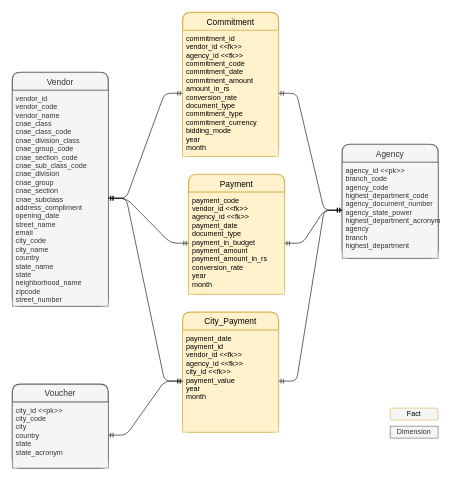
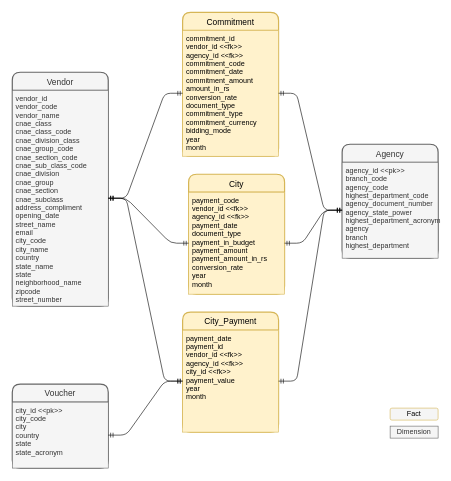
(236, 184) -> (236, 184)
